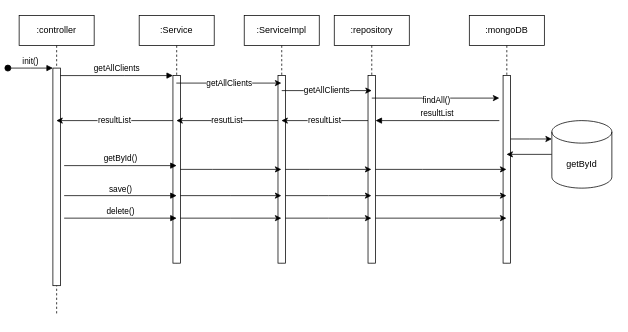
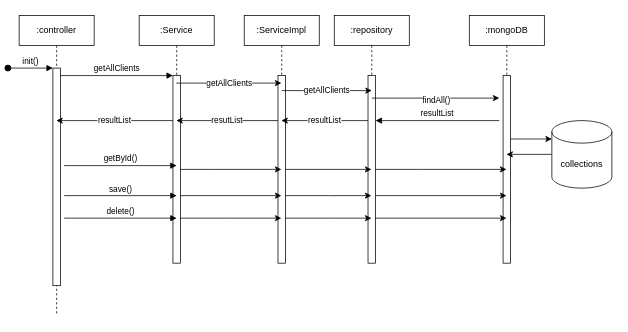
(582, 164) -> (582, 164)
